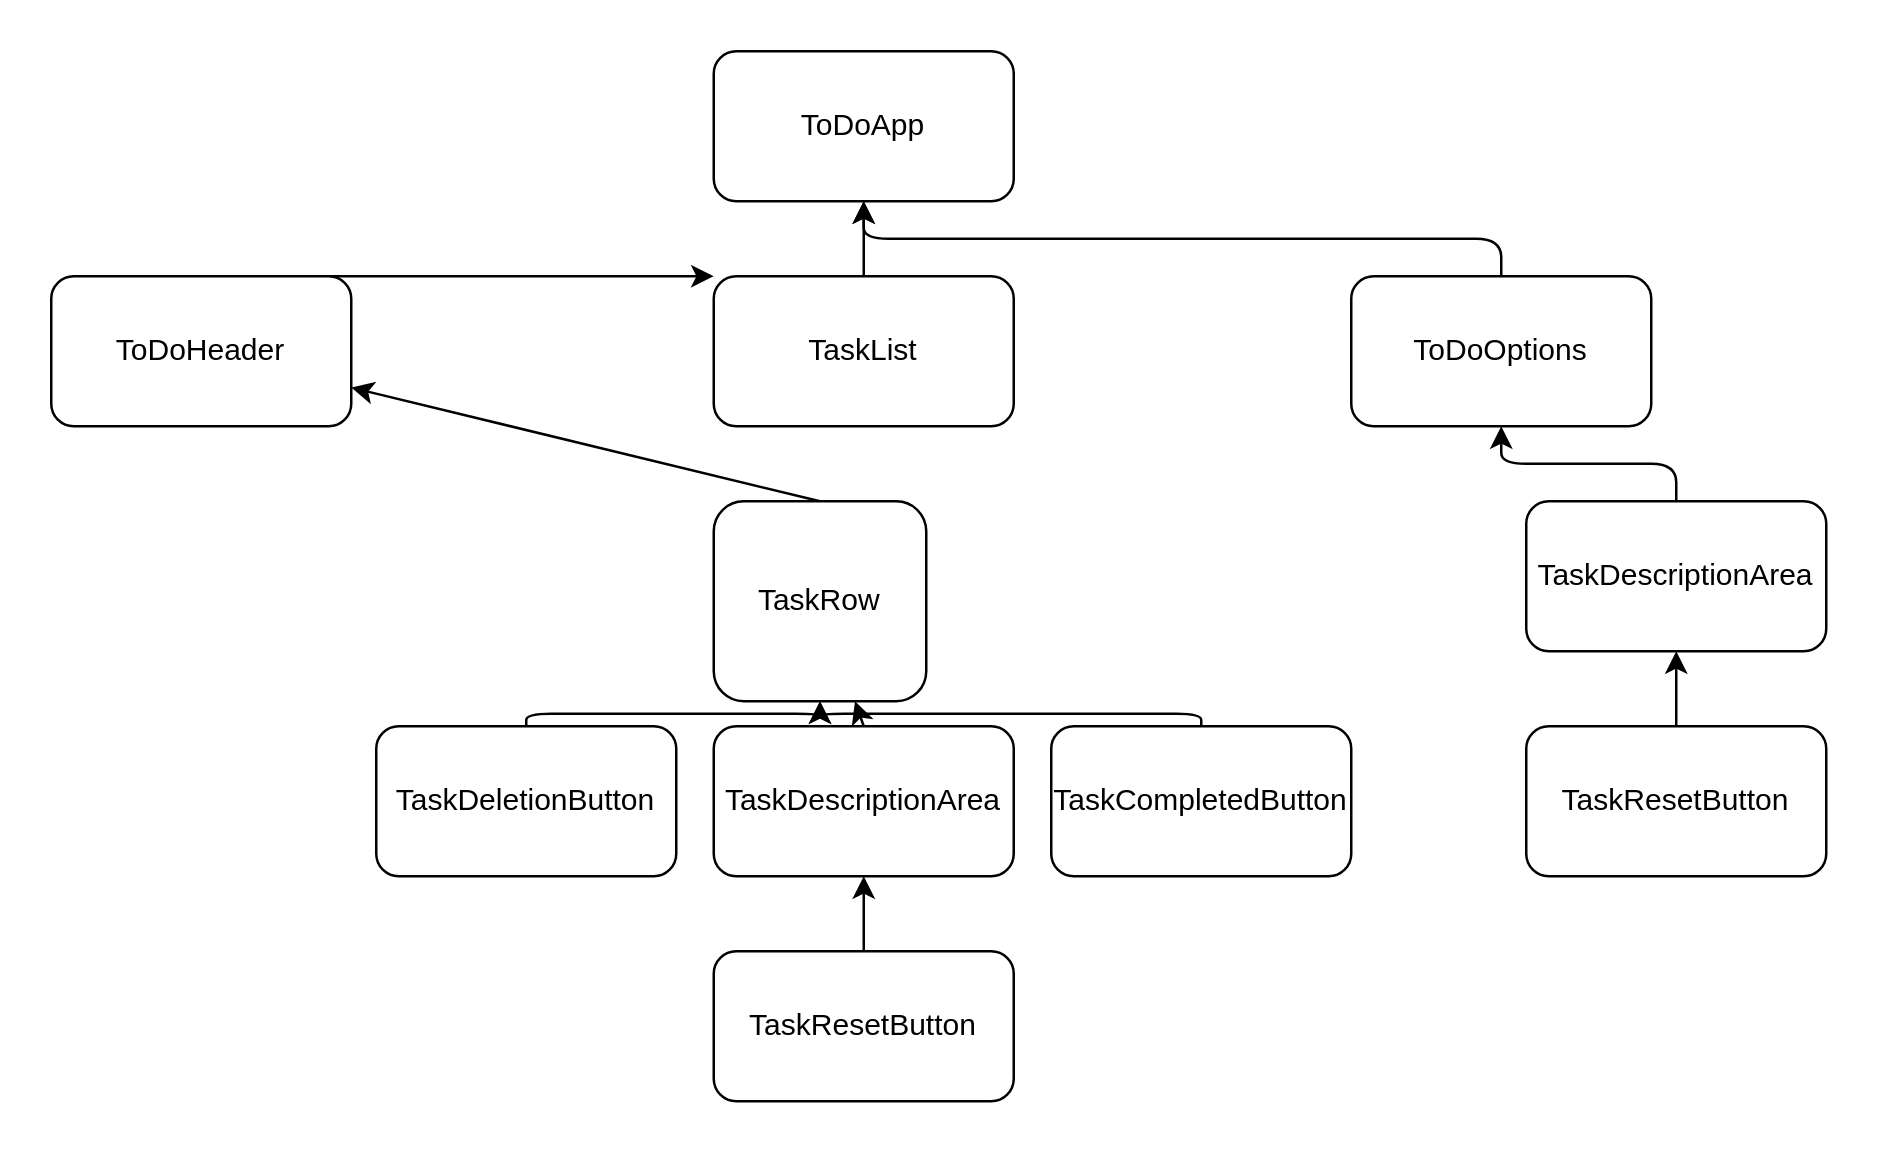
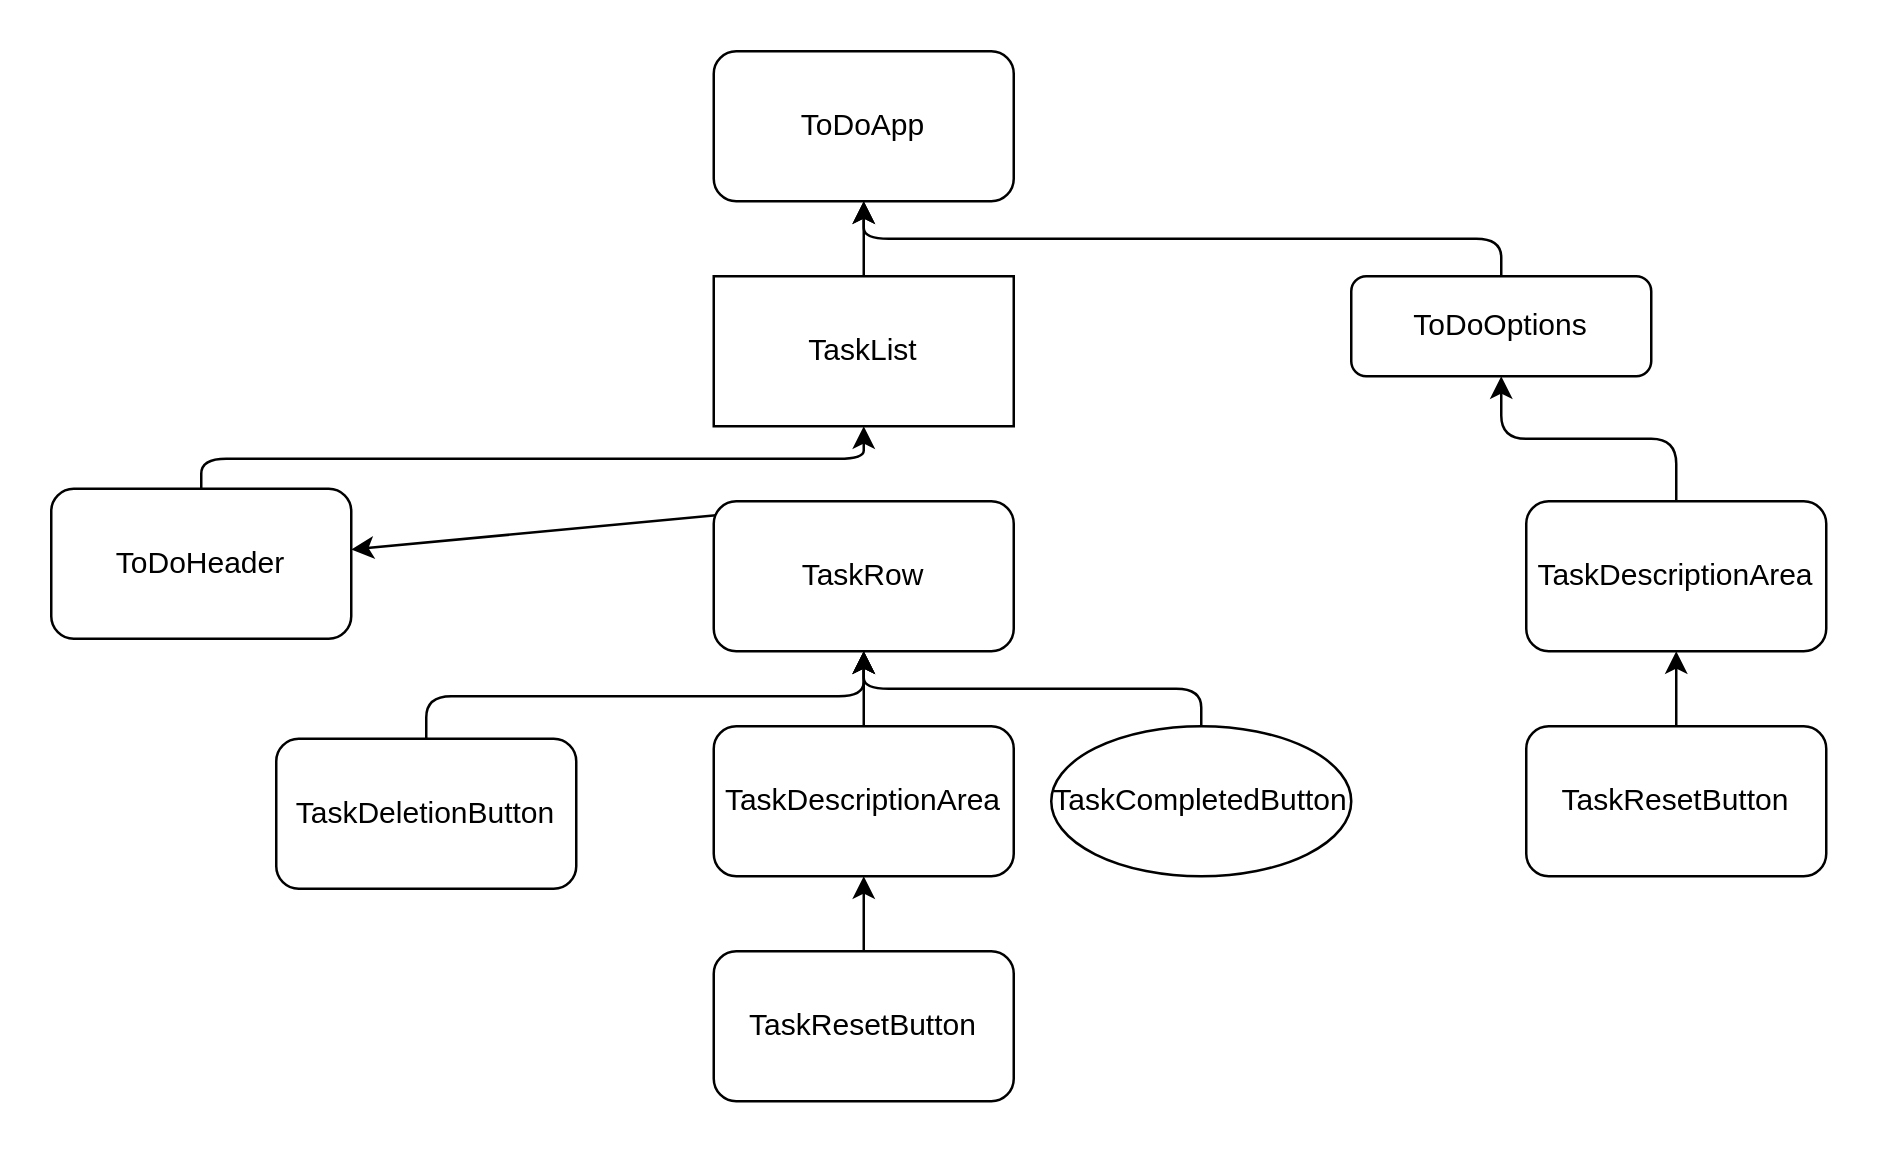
(201, 351) -> (201, 564)
(864, 351) -> (864, 351)
(1501, 351) -> (1501, 326)
(820, 601) -> (864, 576)
(526, 801) -> (426, 814)
(1201, 801) -> (1201, 801)
